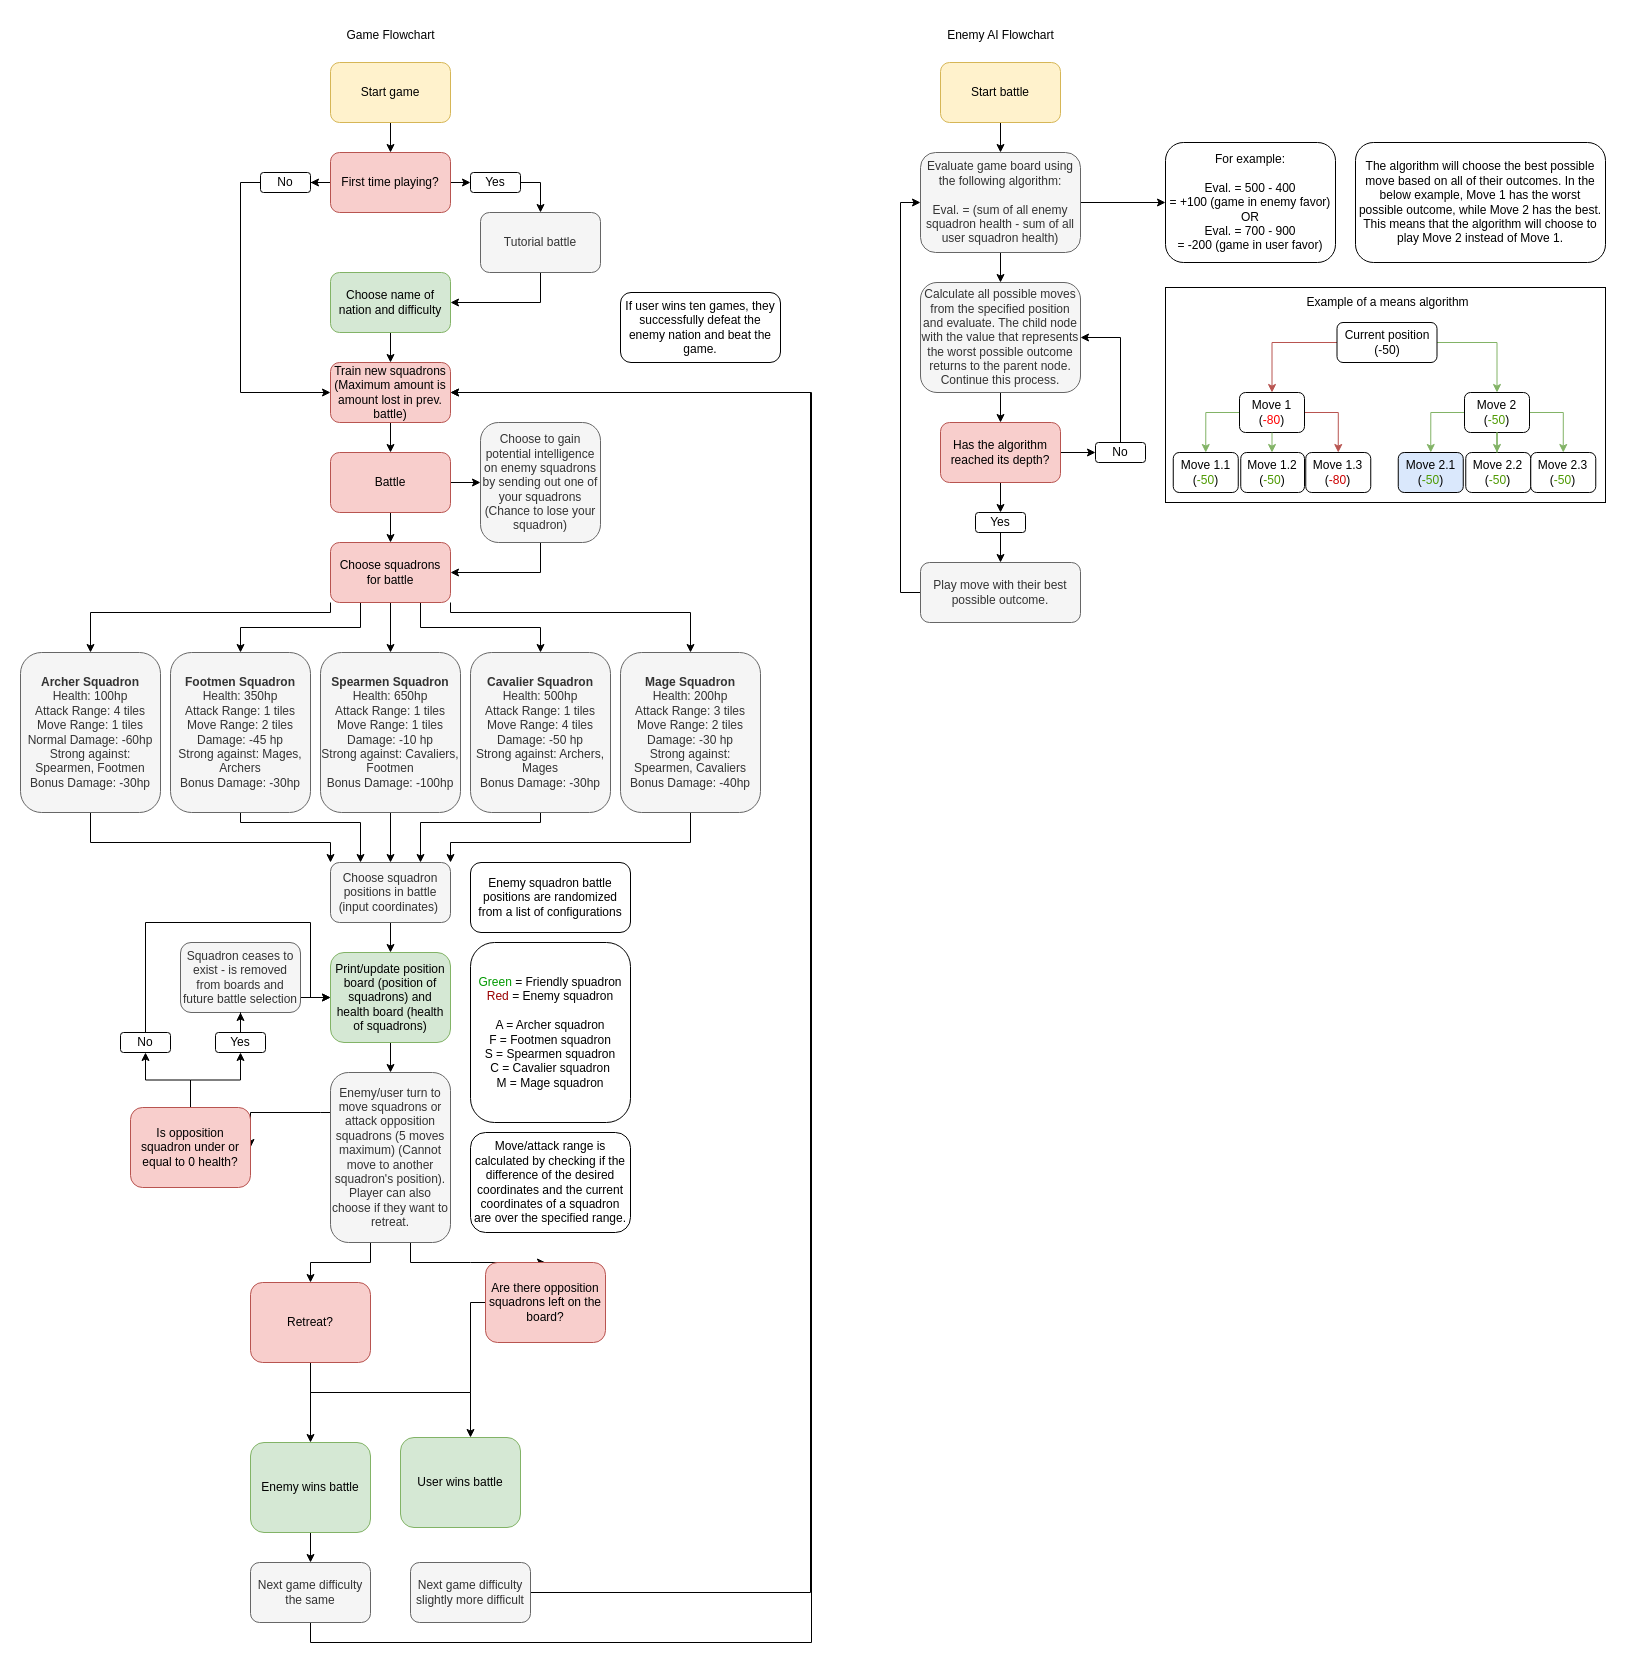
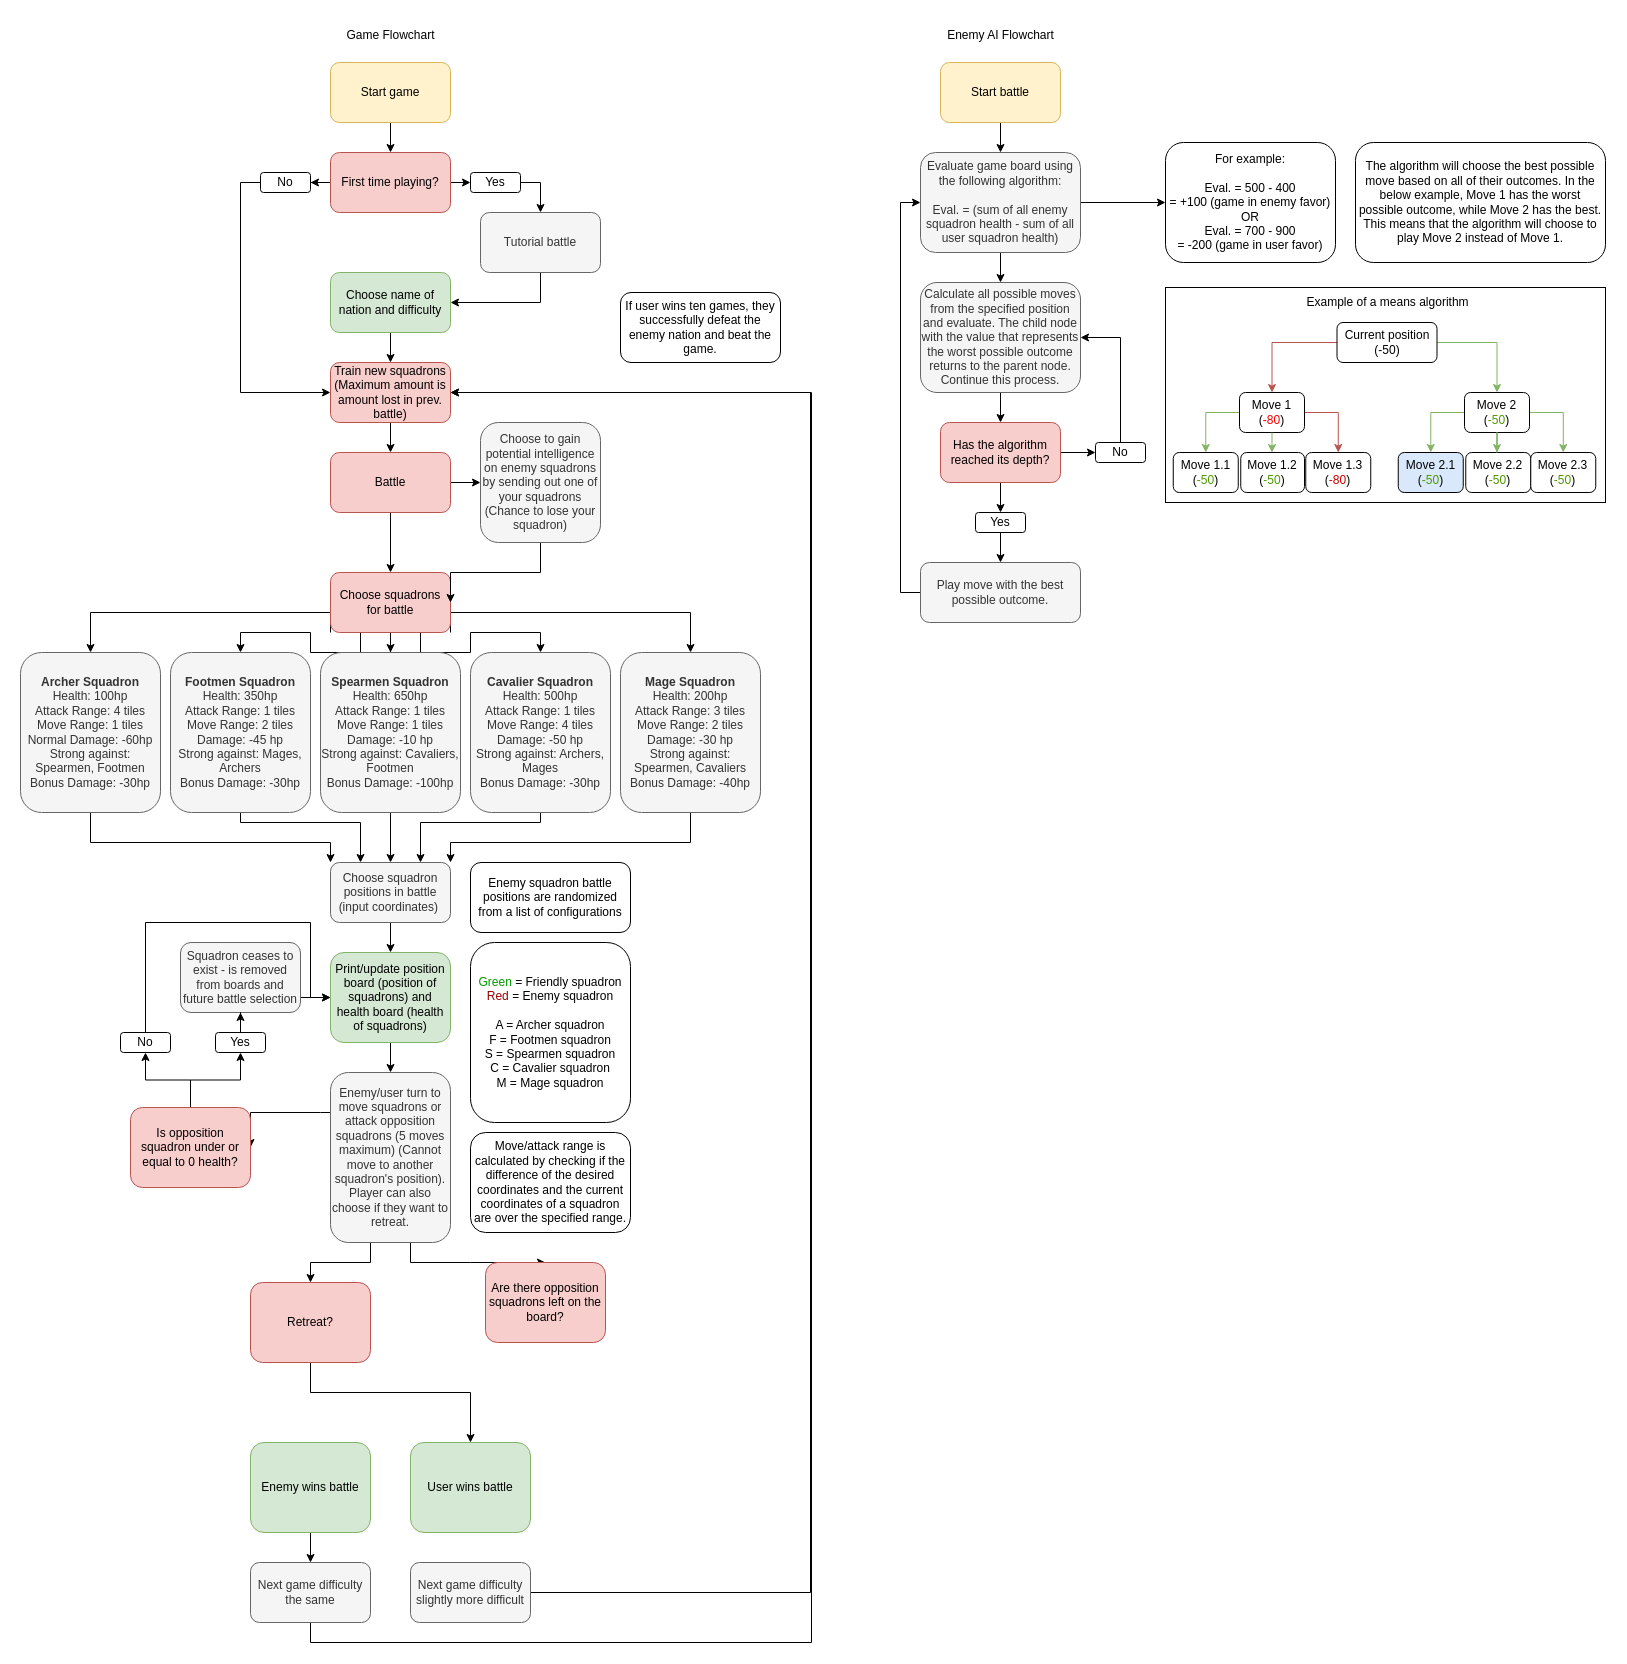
(391, 573) -> (391, 603)
(1001, 593) -> (1001, 593)
(471, 1339) -> none
(461, 1483) -> (471, 1488)
